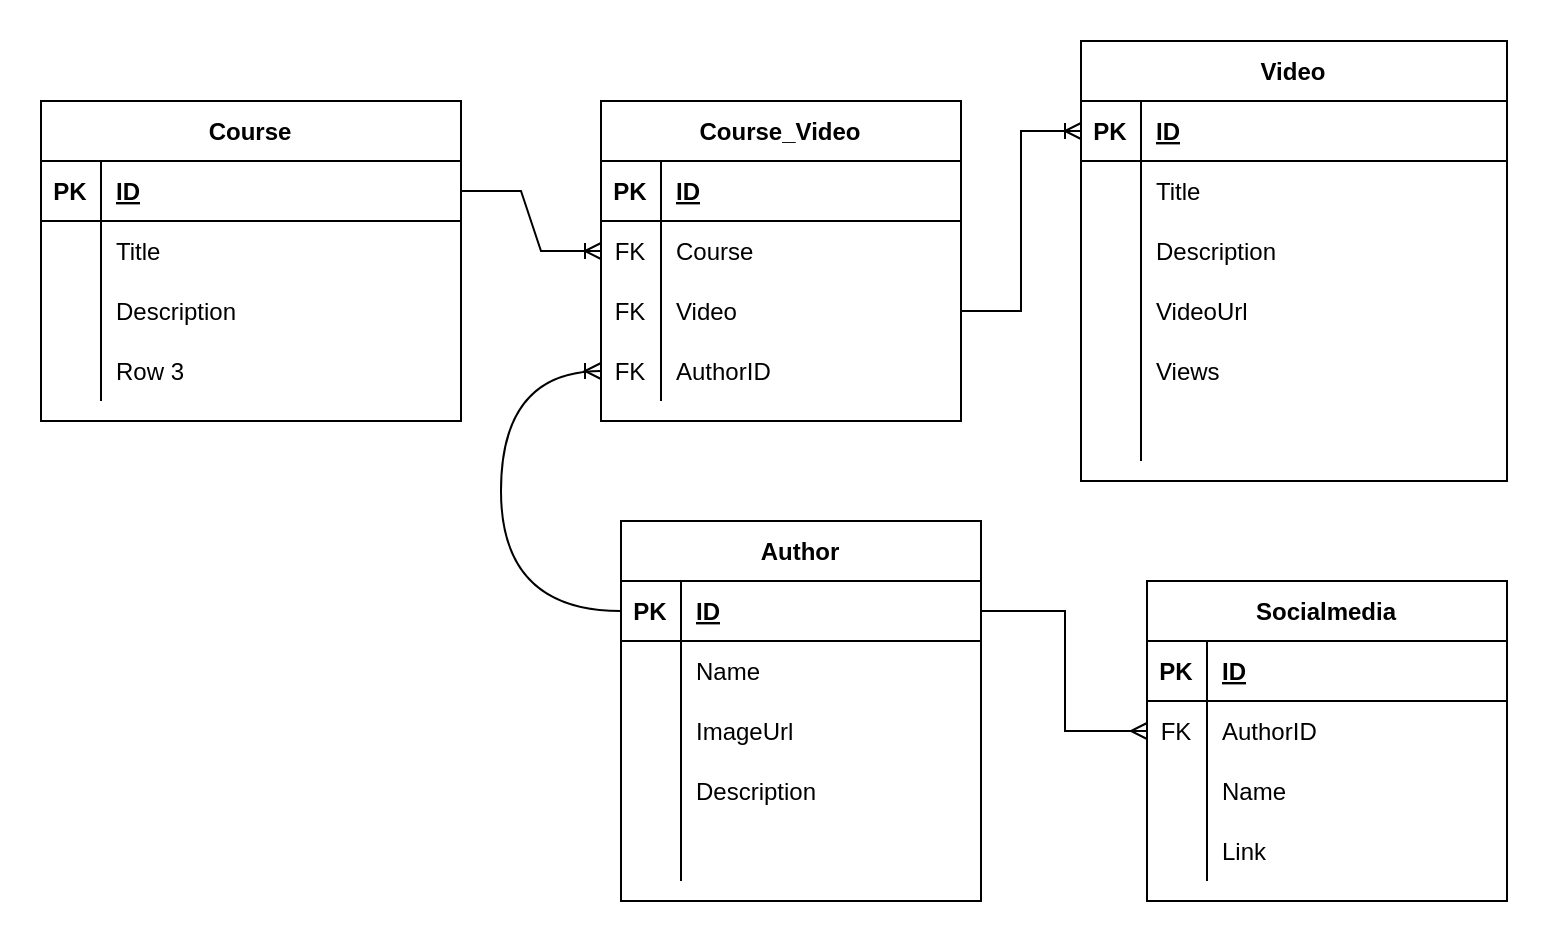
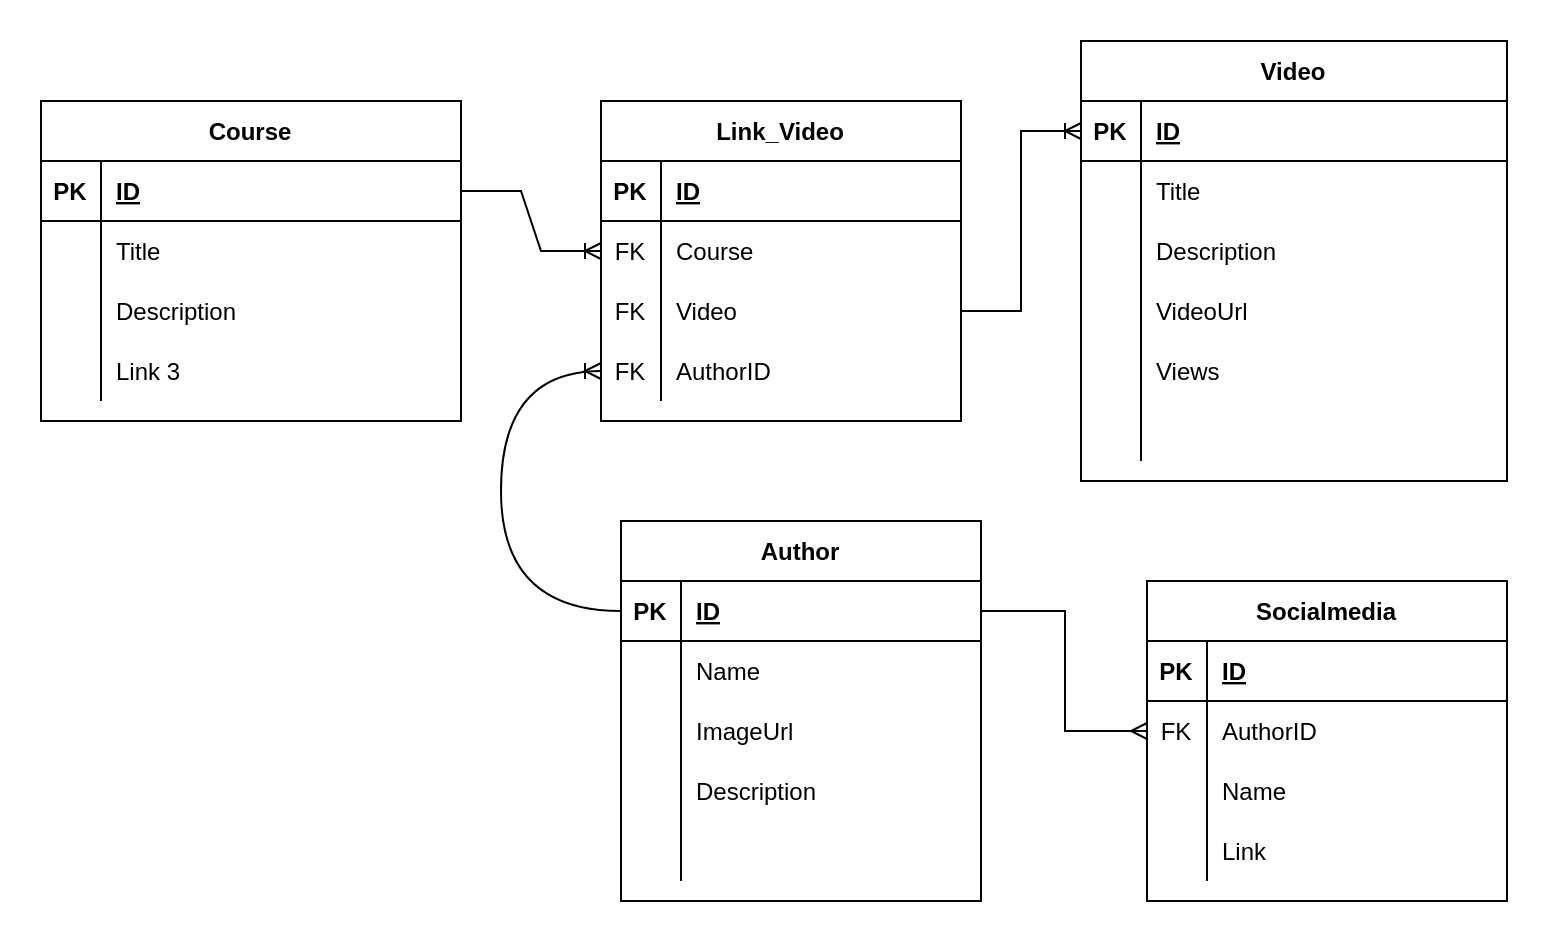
(780, 132) -> (780, 132)
(146, 372) -> (150, 372)
